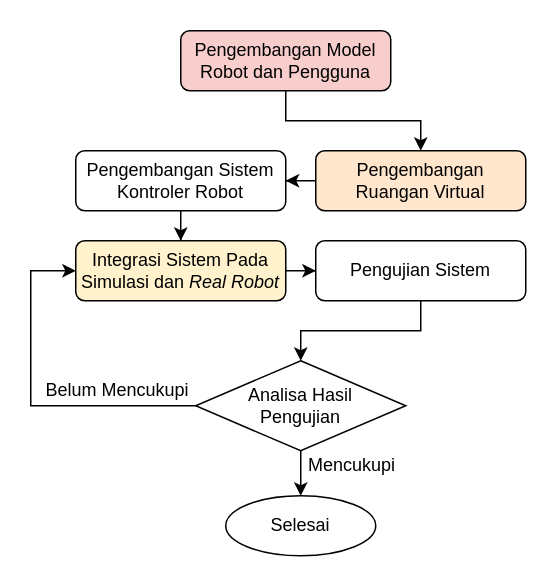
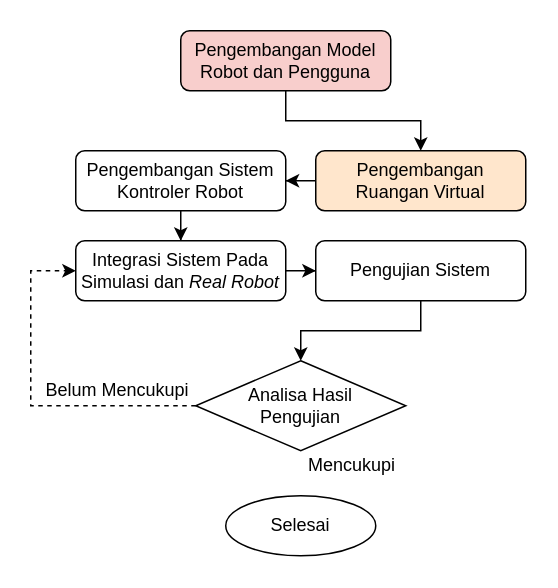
(181, 271) -> (181, 271)
(31, 402) -> (31, 402)
(301, 479) -> none
